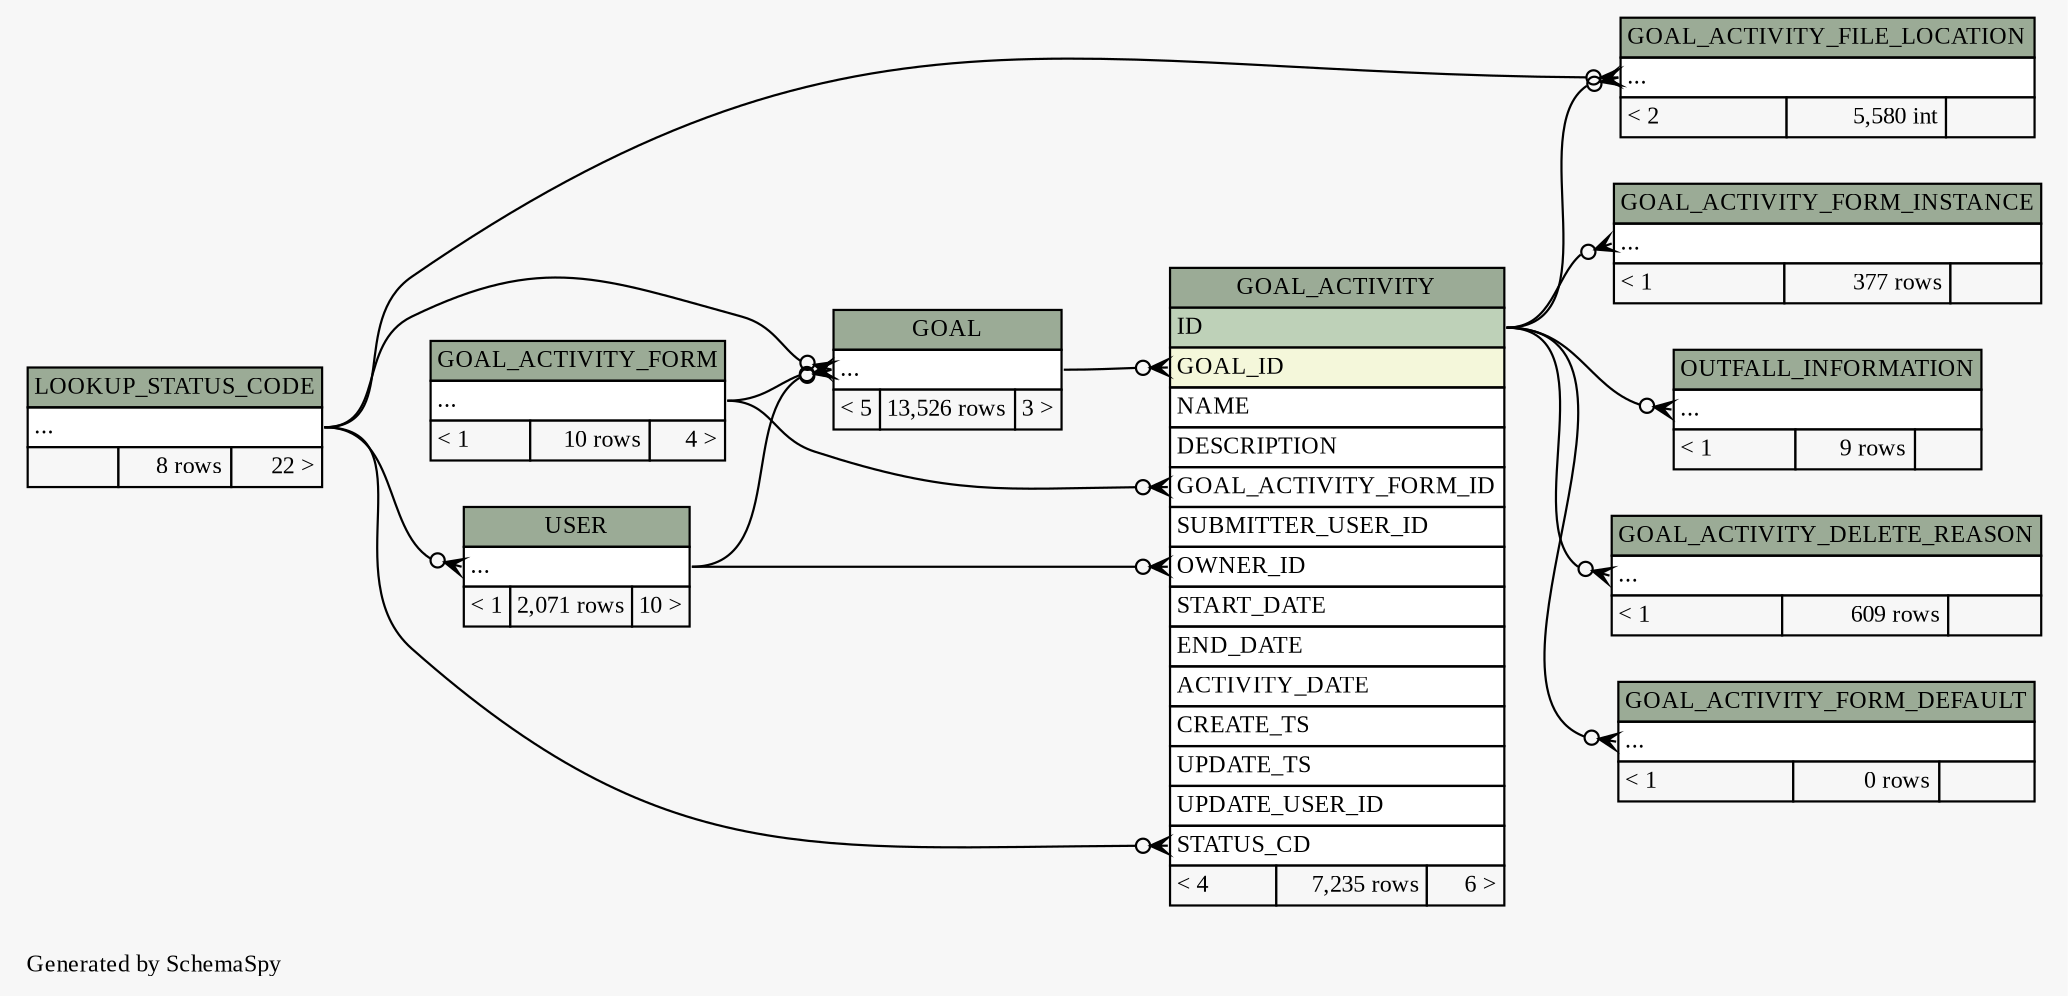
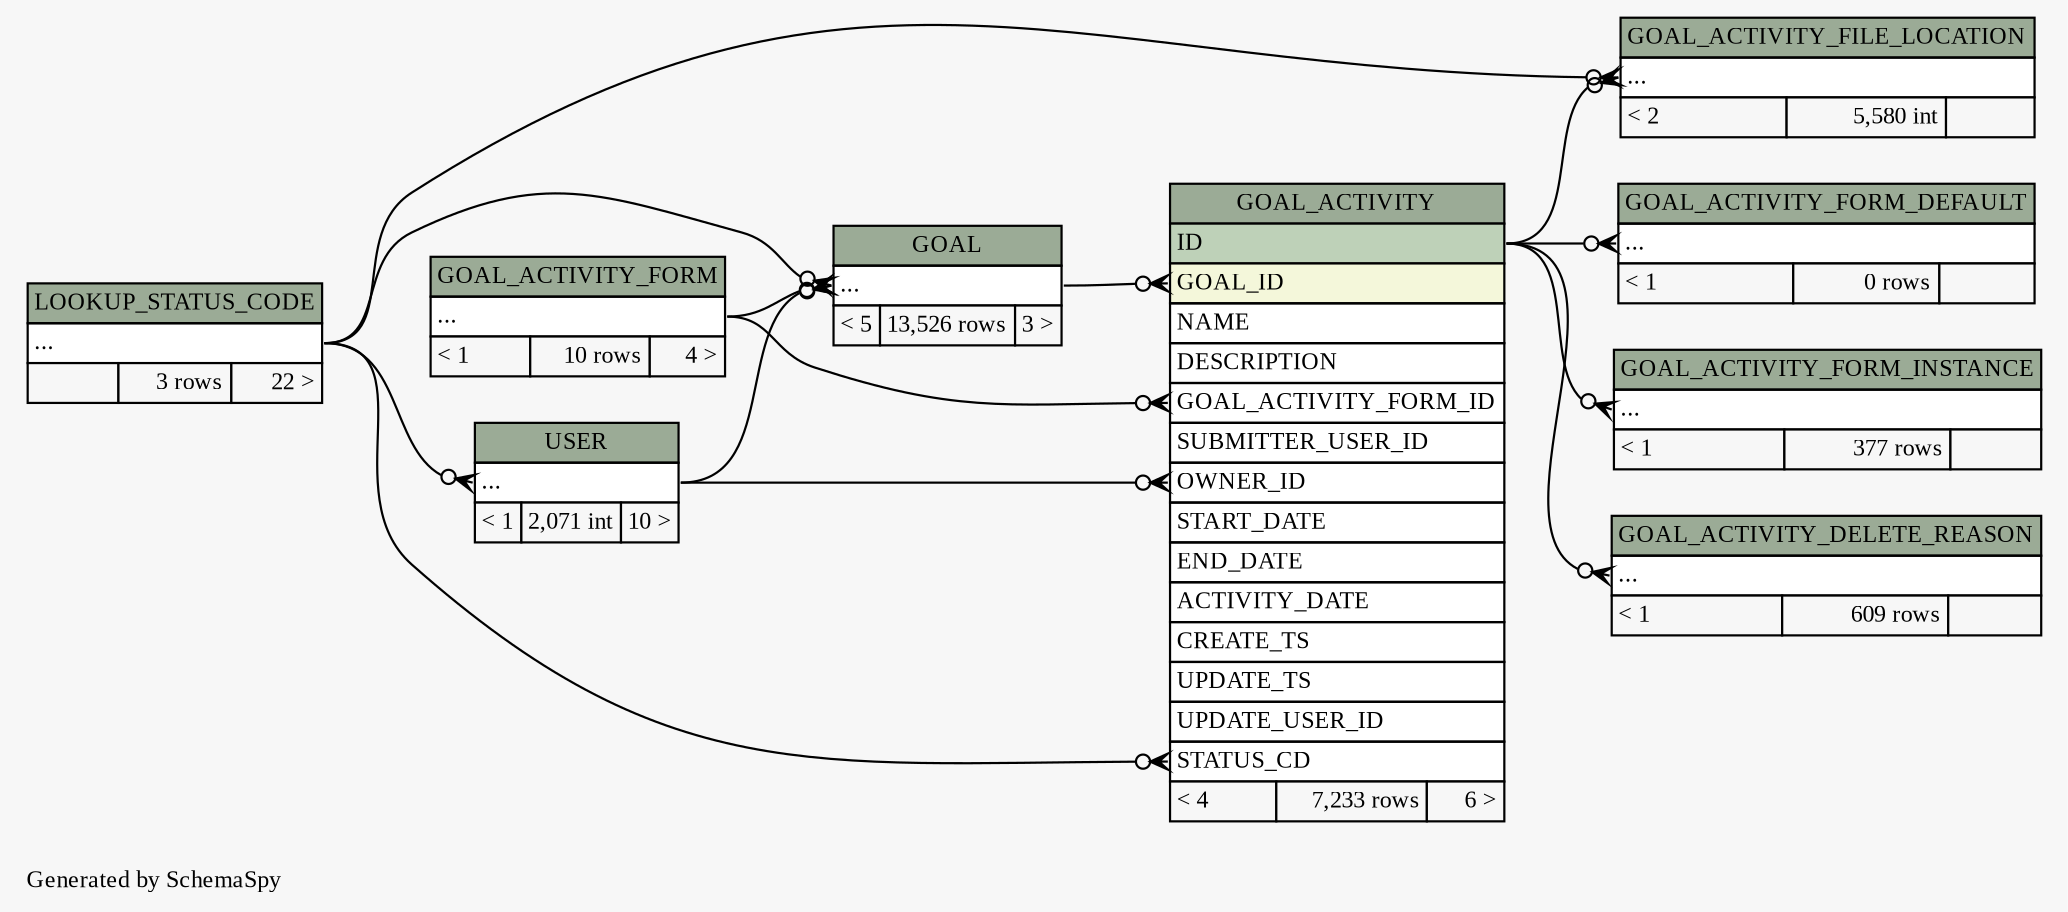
(1826, 410) -> none
(190, 466) -> (190, 382)
(571, 605) -> (571, 521)
(1366, 884) -> (1366, 800)
